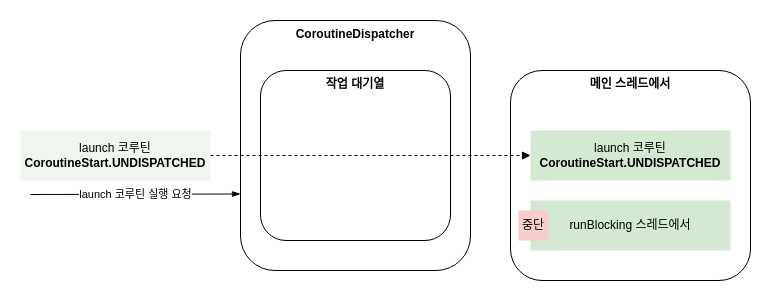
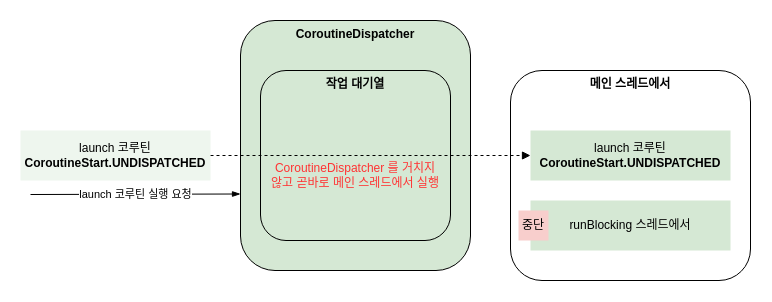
(356, 35) -> (356, 35)
(356, 156) -> (356, 156)
none -> (356, 176)
